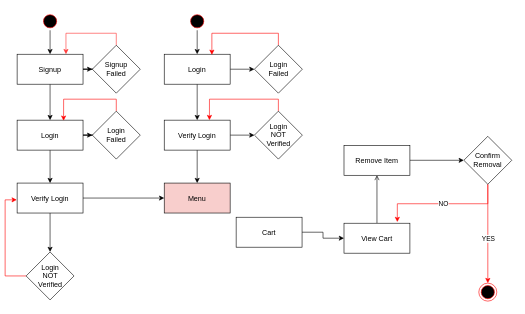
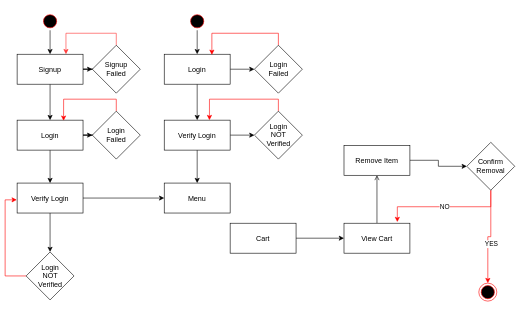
(488, 161) -> (491, 167)
(197, 198) -> (197, 198)
(269, 233) -> (263, 239)
